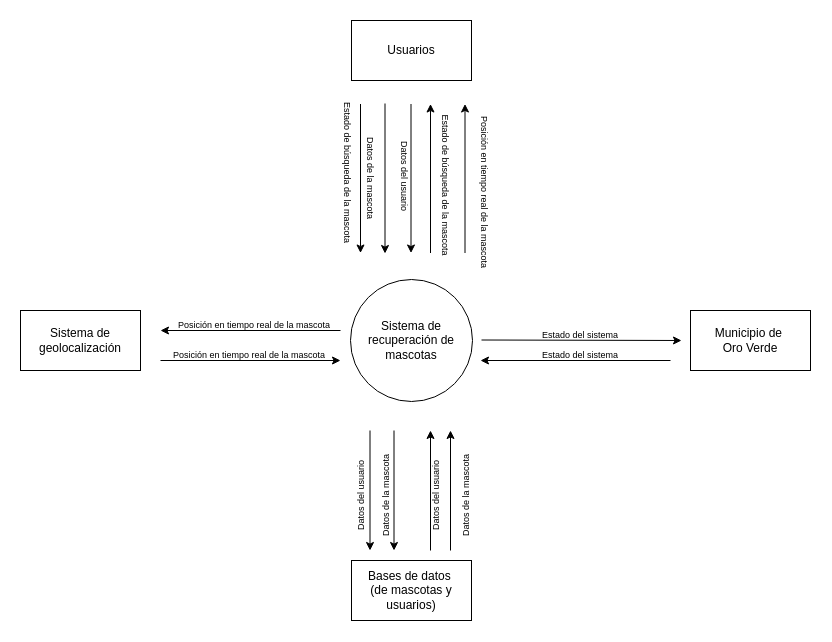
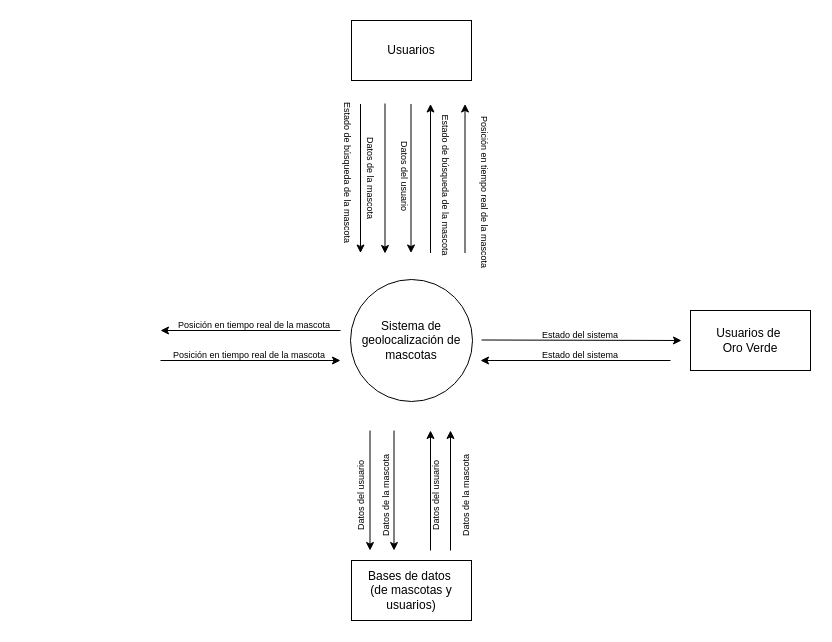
(81, 341) -> none
(412, 341) -> (412, 341)
(751, 341) -> (751, 341)
